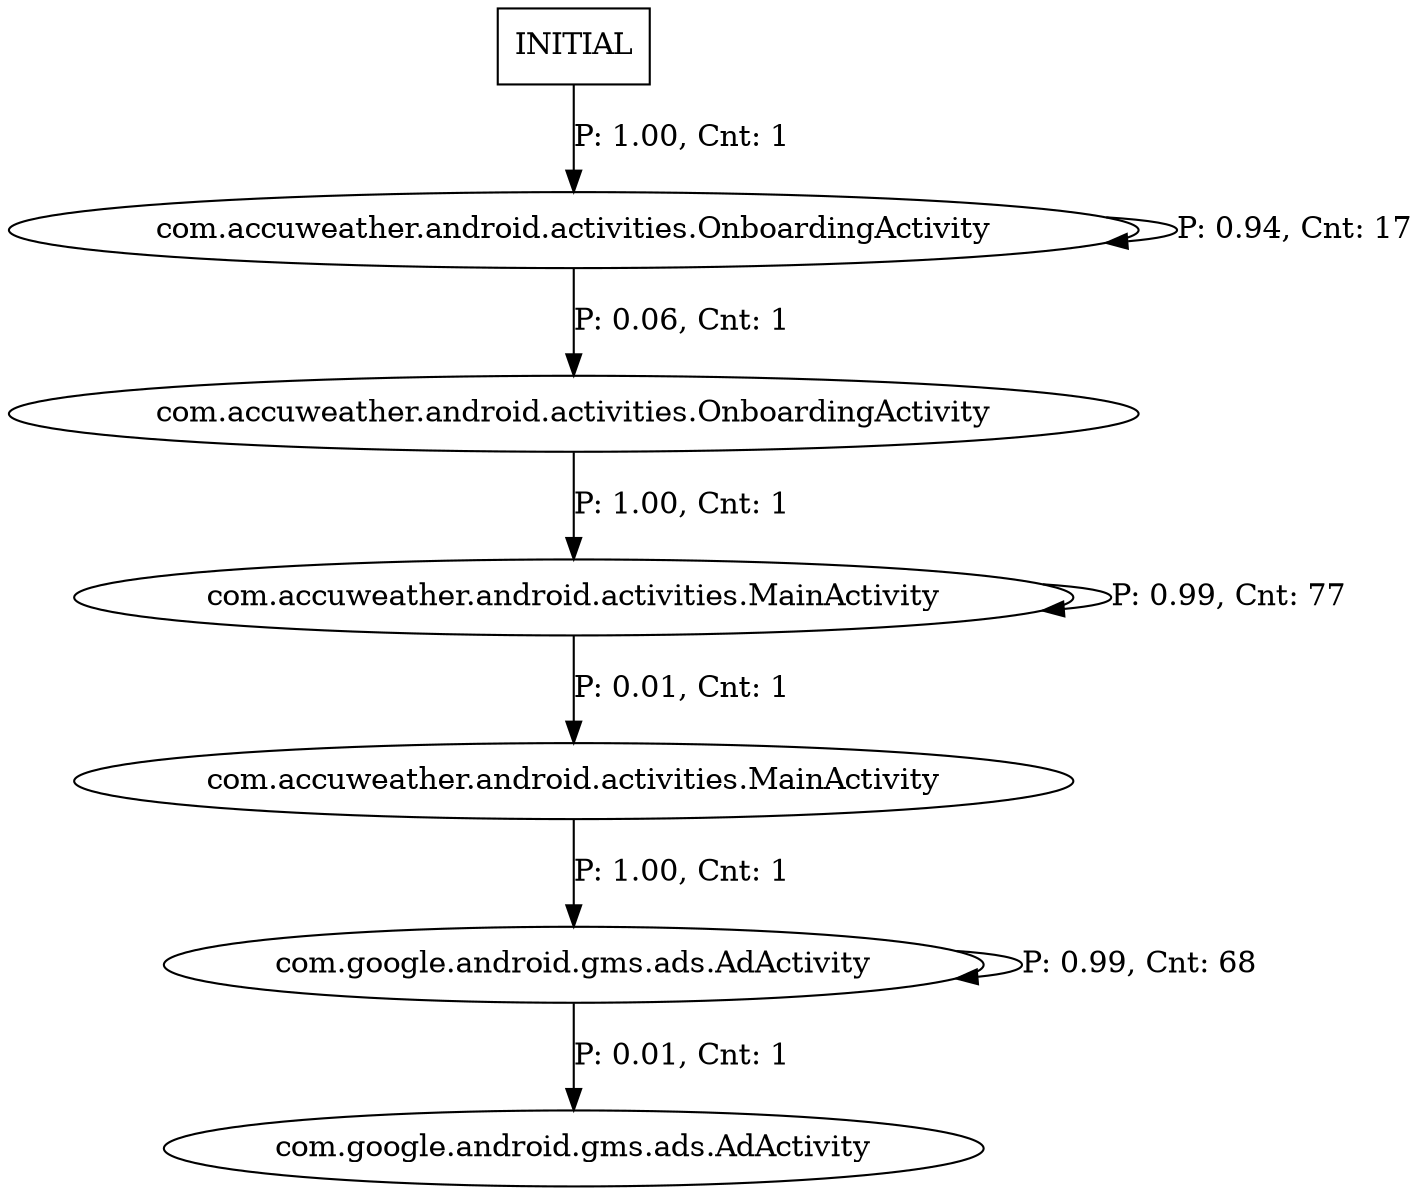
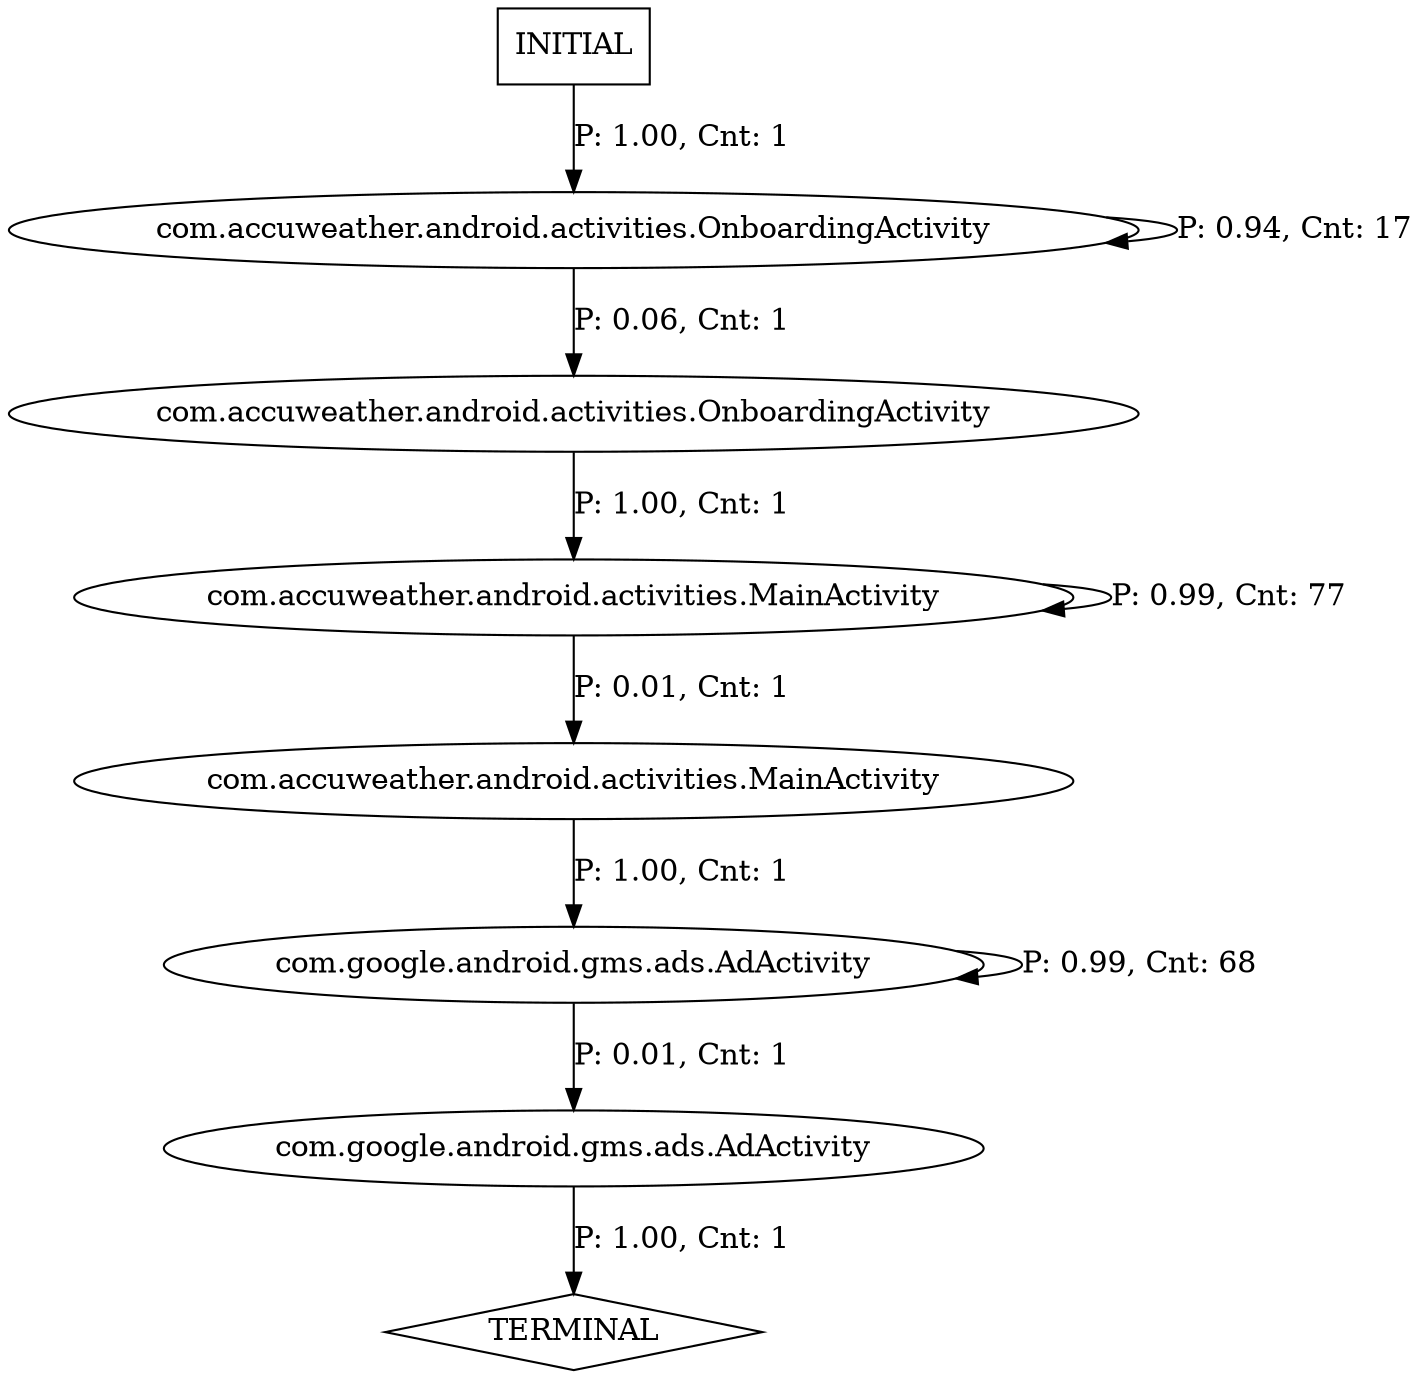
none -> (574, 1332)
